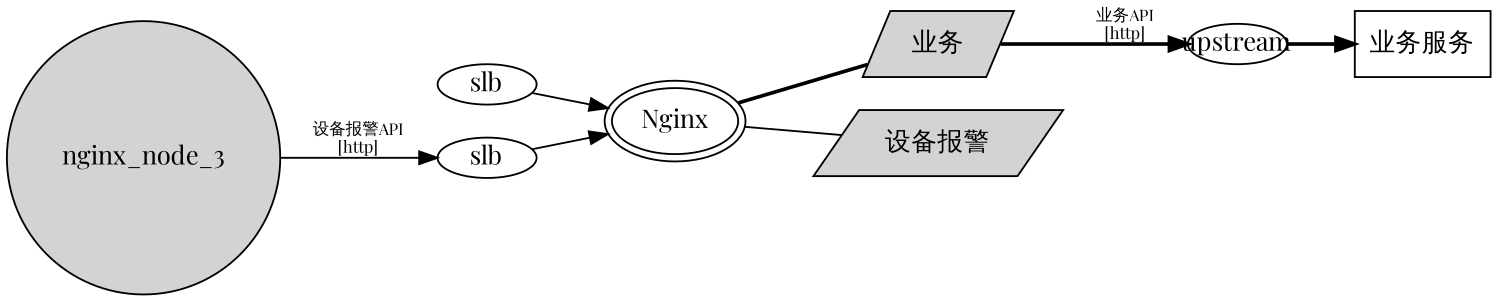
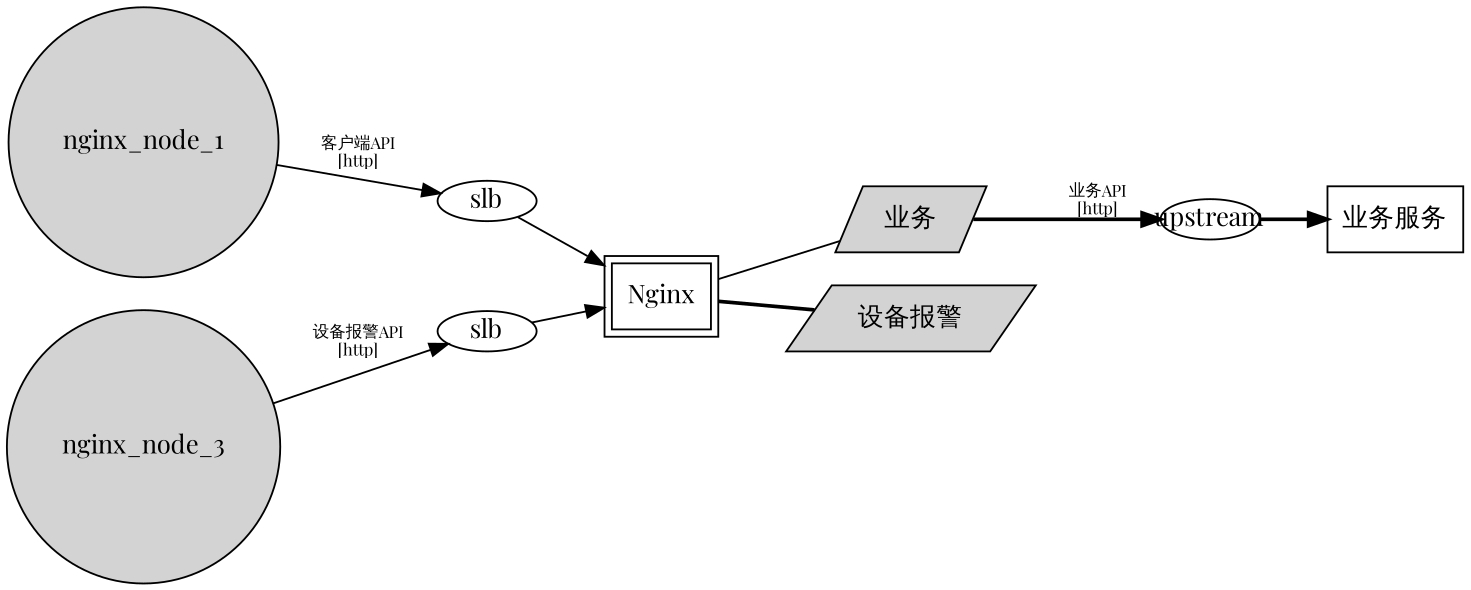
(803, 84) -> (779, 260)
(675, 121) -> (661, 296)
(793, 131) -> (766, 306)
none -> (144, 142)
